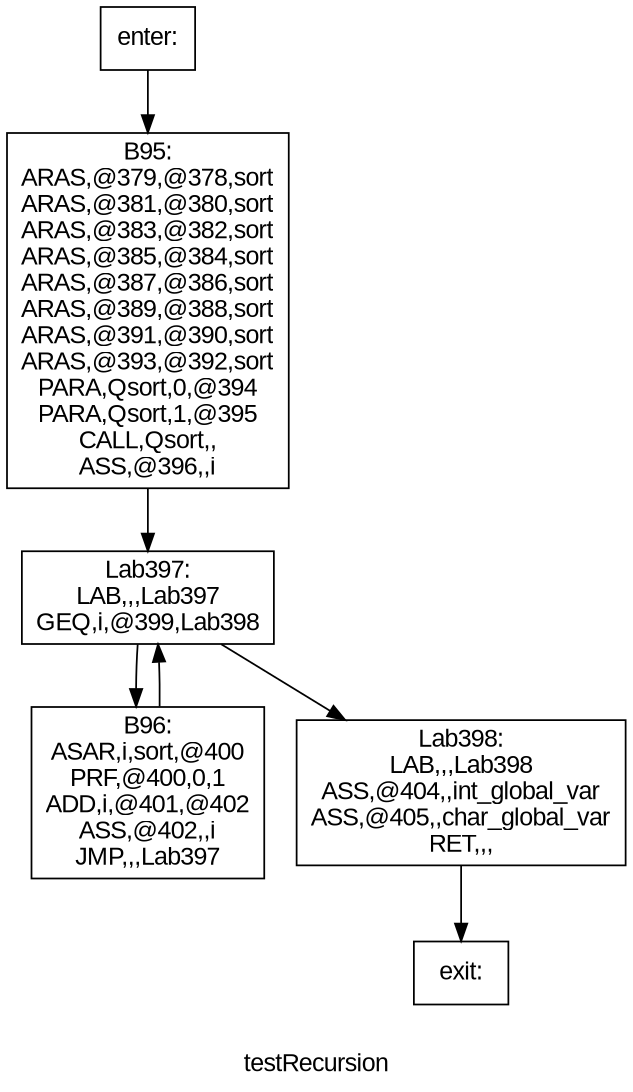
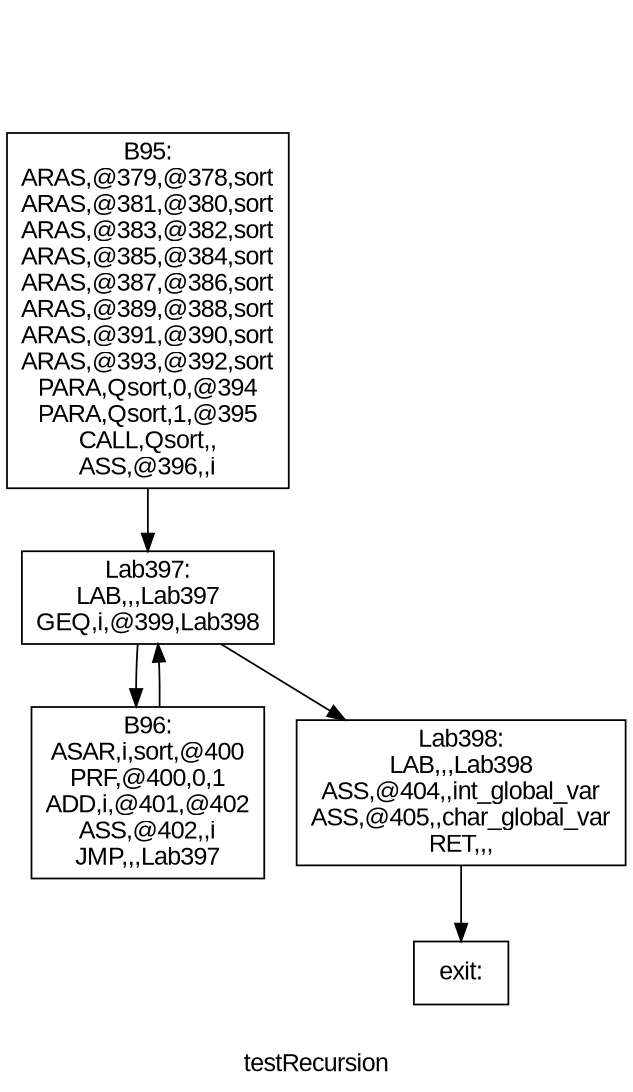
(148, 38) -> none
